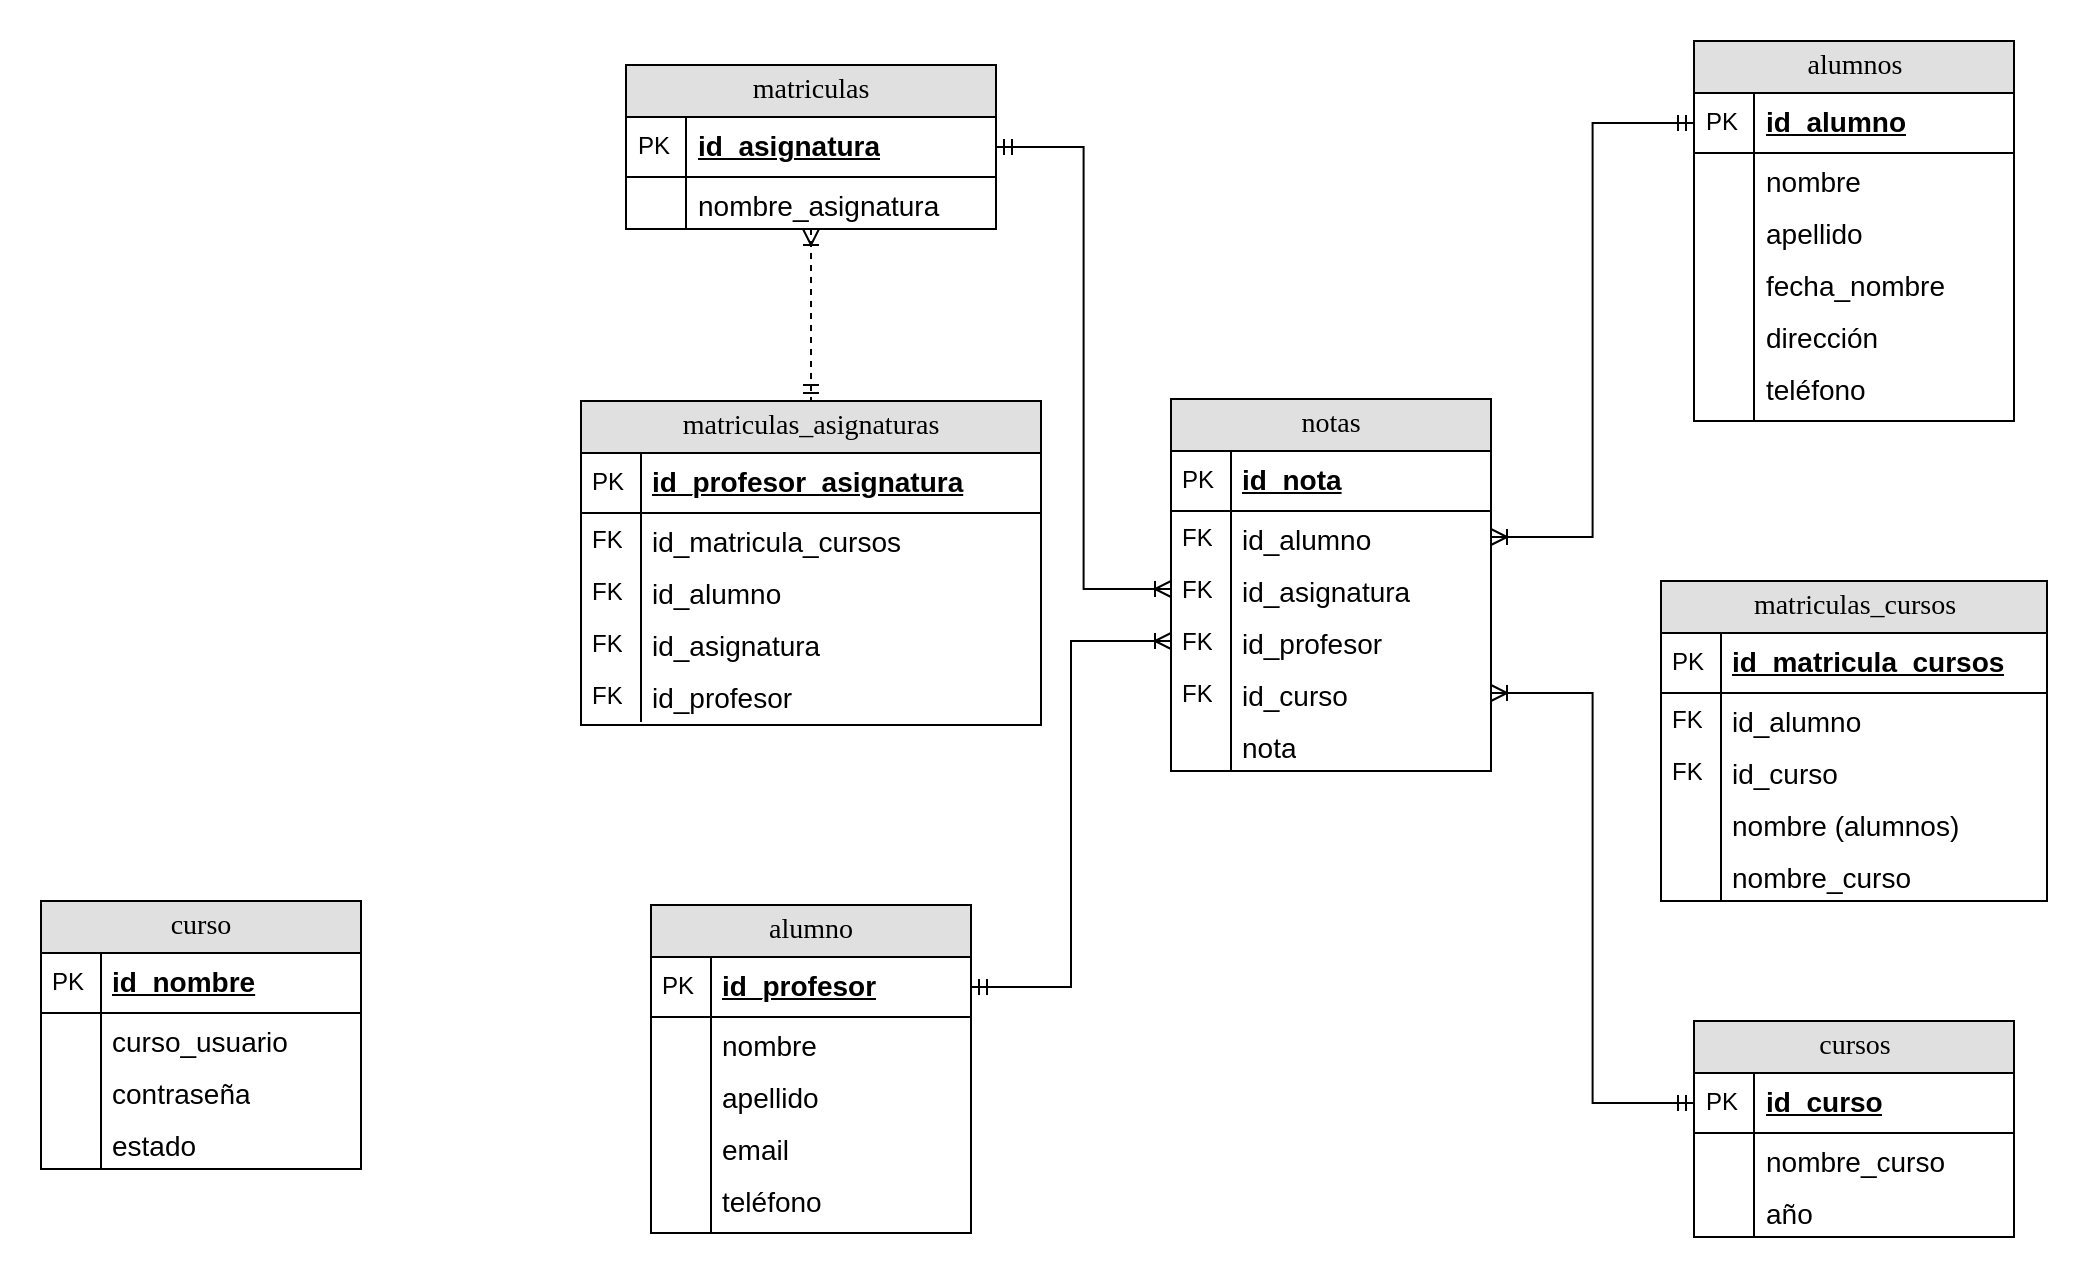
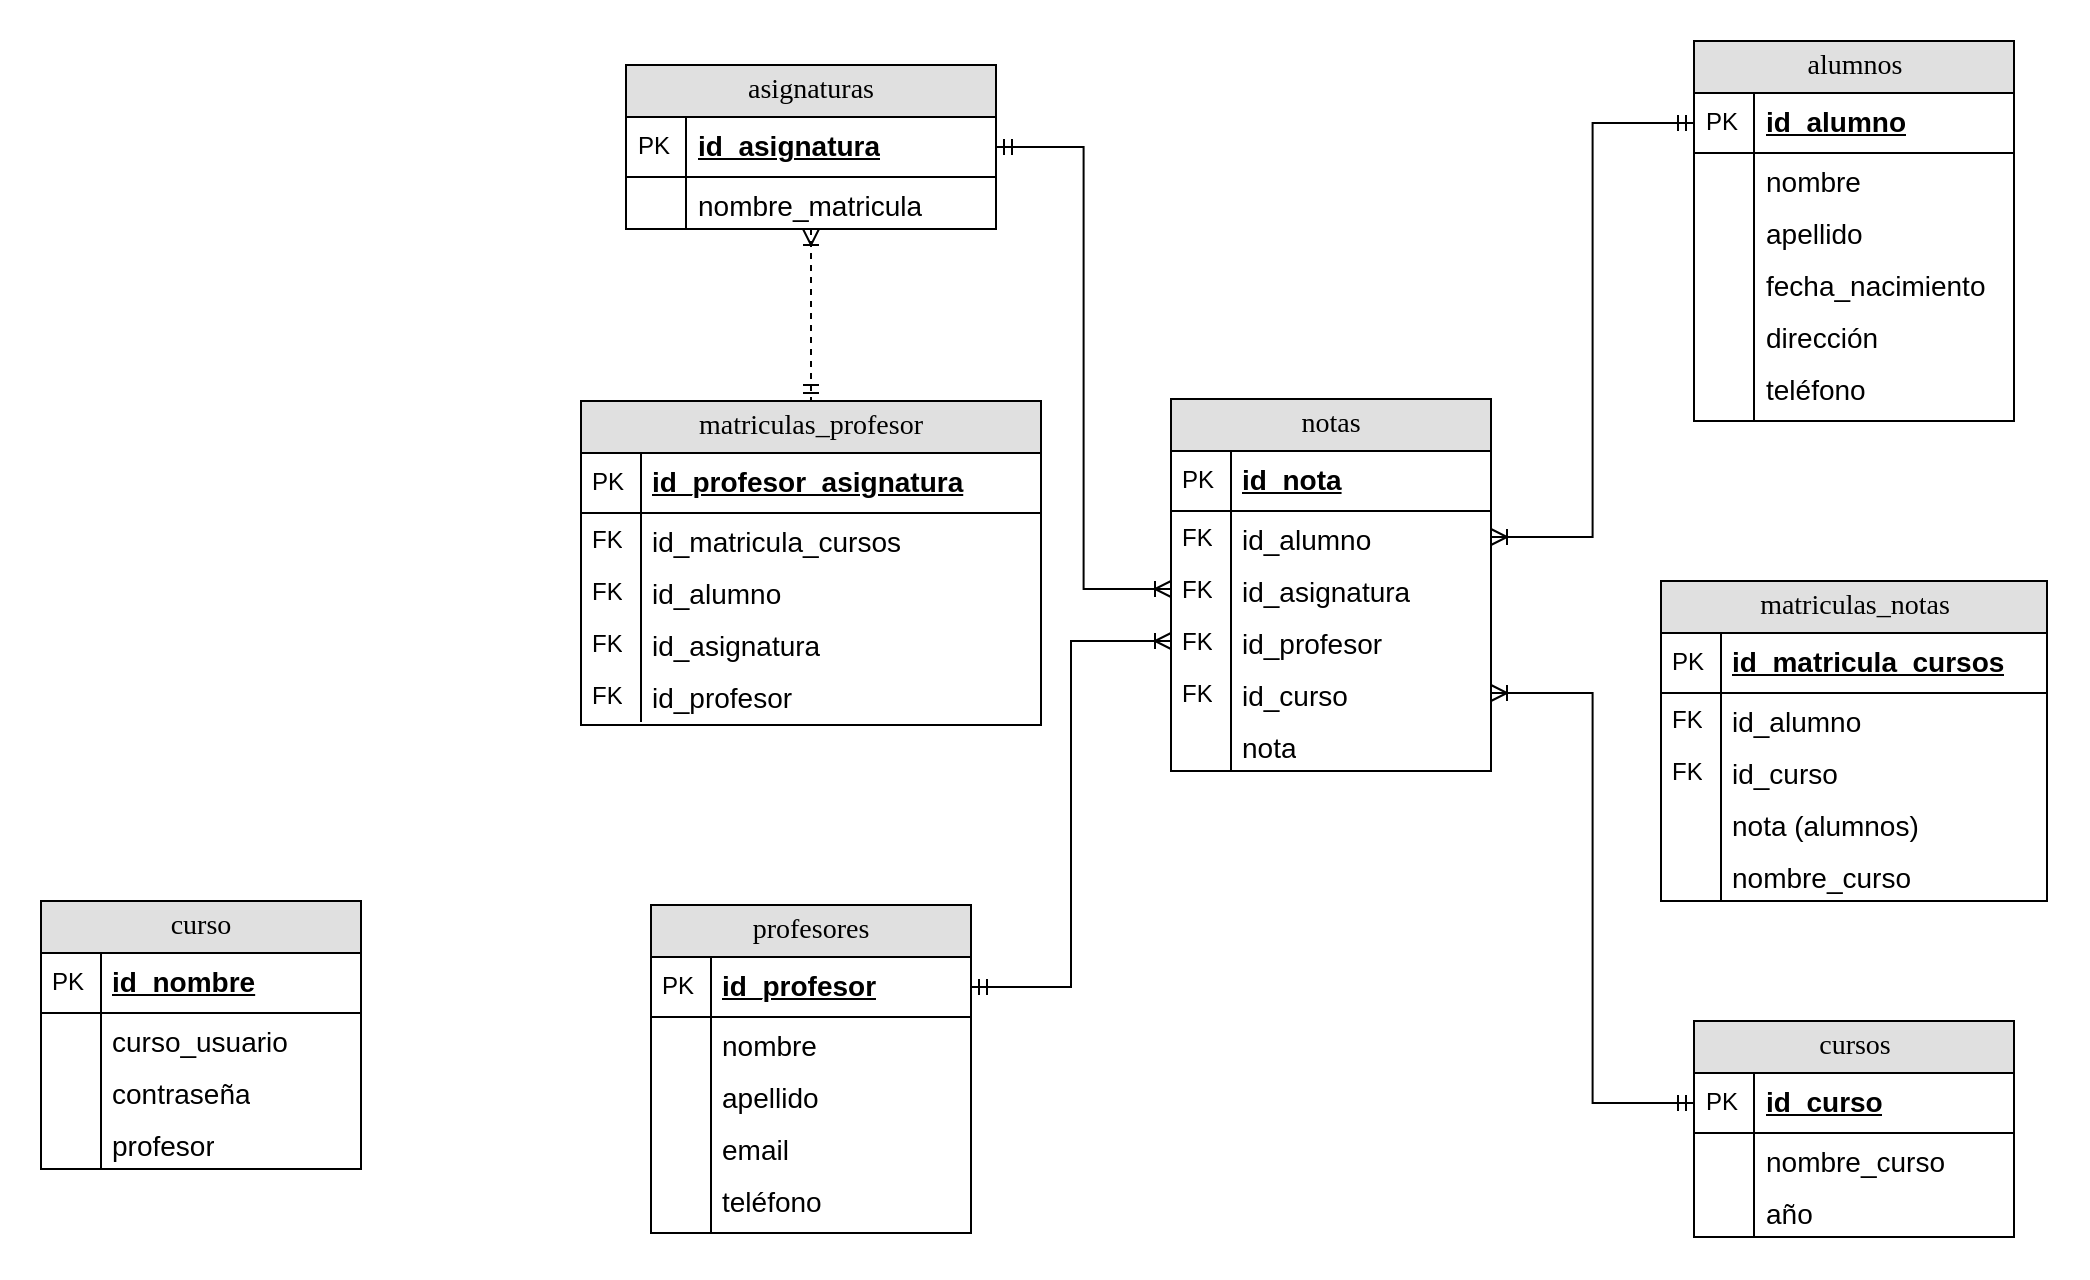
(812, 91) -> (812, 91)
(829, 208) -> (817, 208)
(1861, 288) -> (1885, 288)
(812, 427) -> (812, 427)
(1856, 607) -> (1856, 607)
(1851, 828) -> (1835, 828)
(812, 931) -> (812, 931)
(160, 1148) -> (176, 1148)
